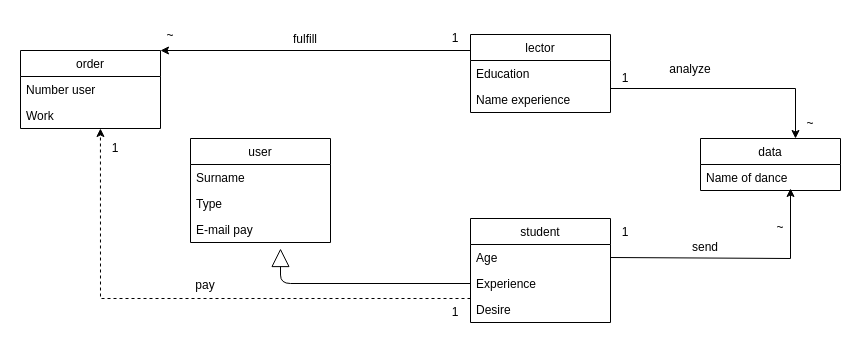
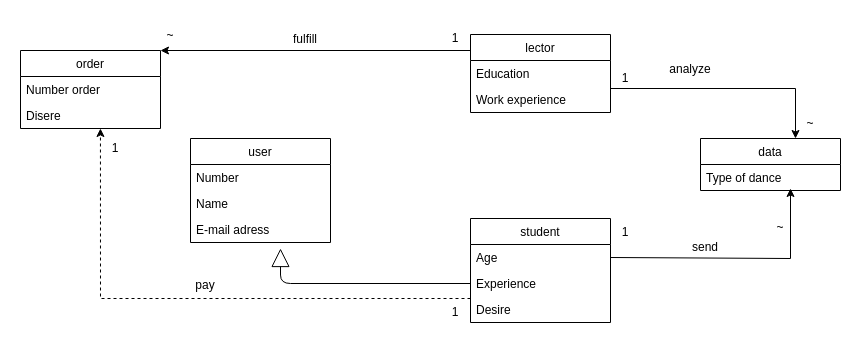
(61, 90) -> (65, 90)
(523, 100) -> (523, 100)
(39, 116) -> (45, 116)
(220, 178) -> (216, 178)
(747, 178) -> (747, 178)
(209, 204) -> (209, 204)
(225, 230) -> (235, 230)
